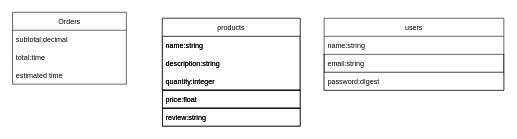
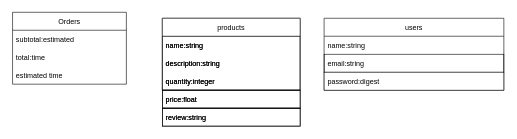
(44, 40) -> (49, 40)
